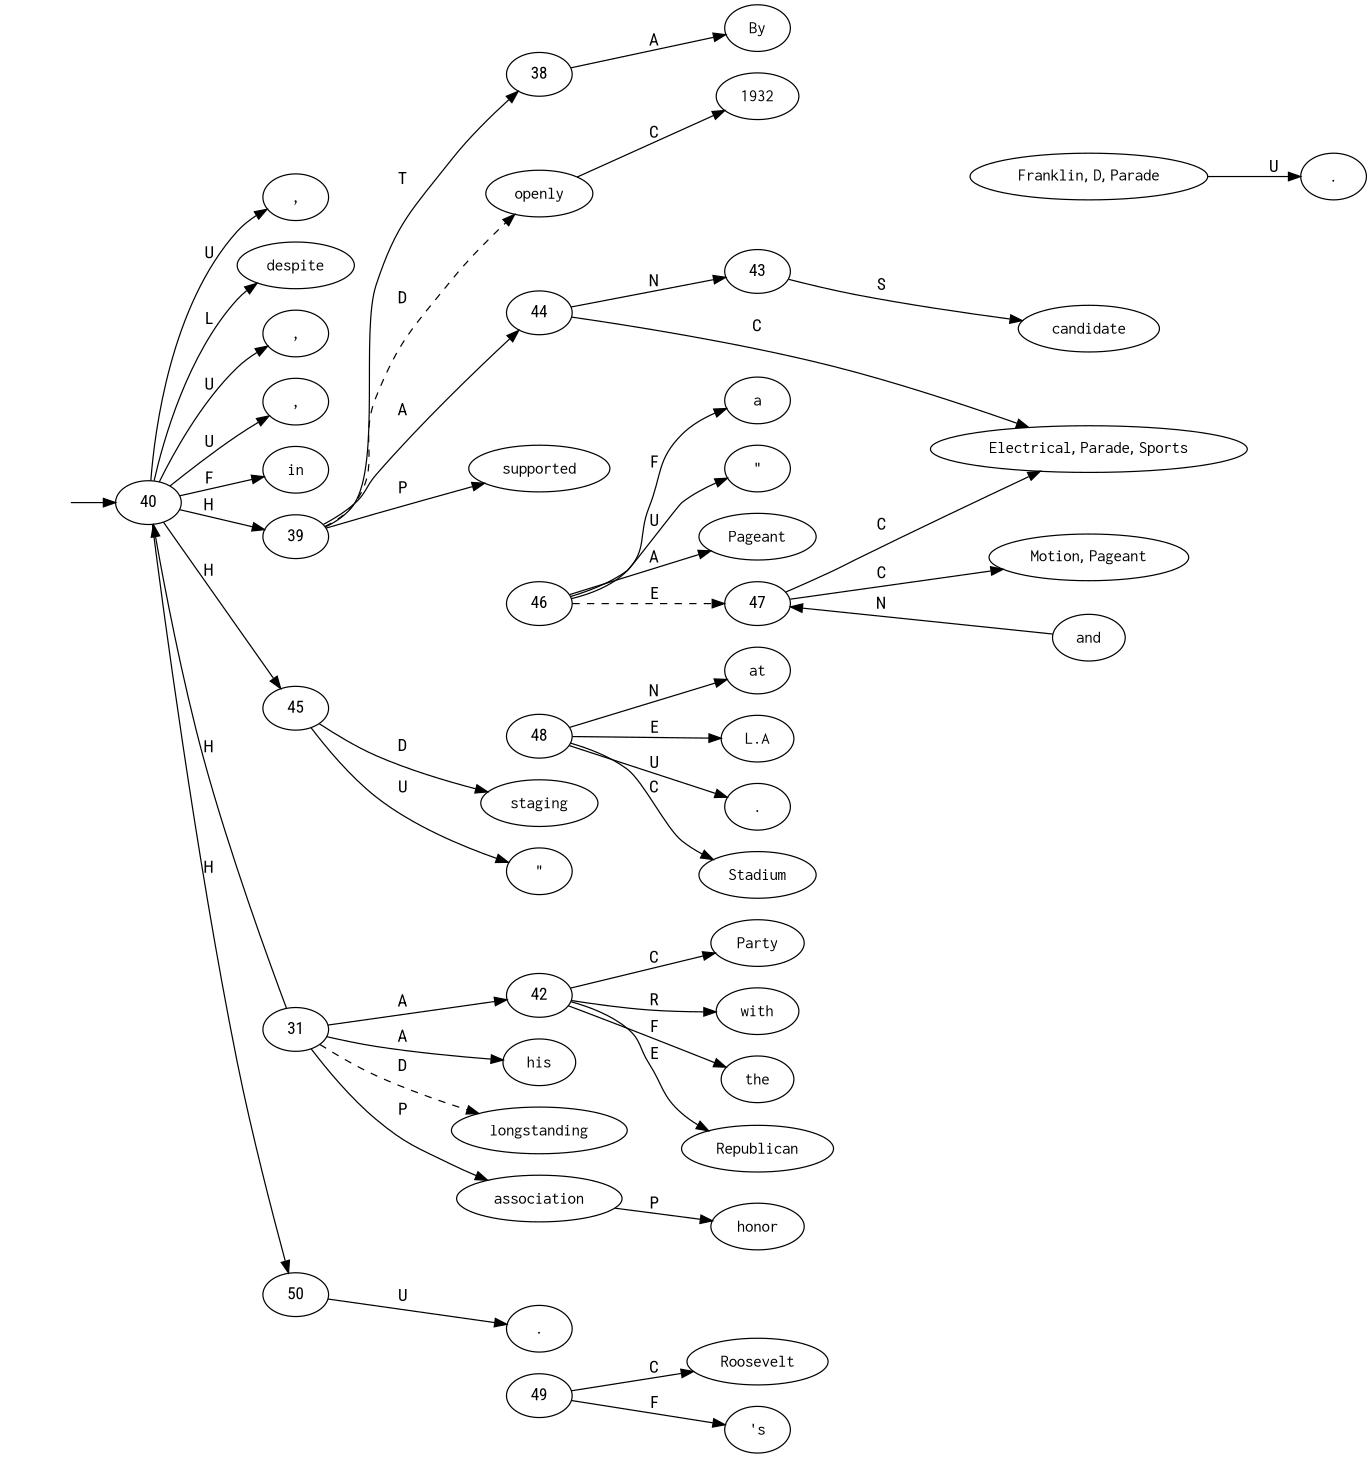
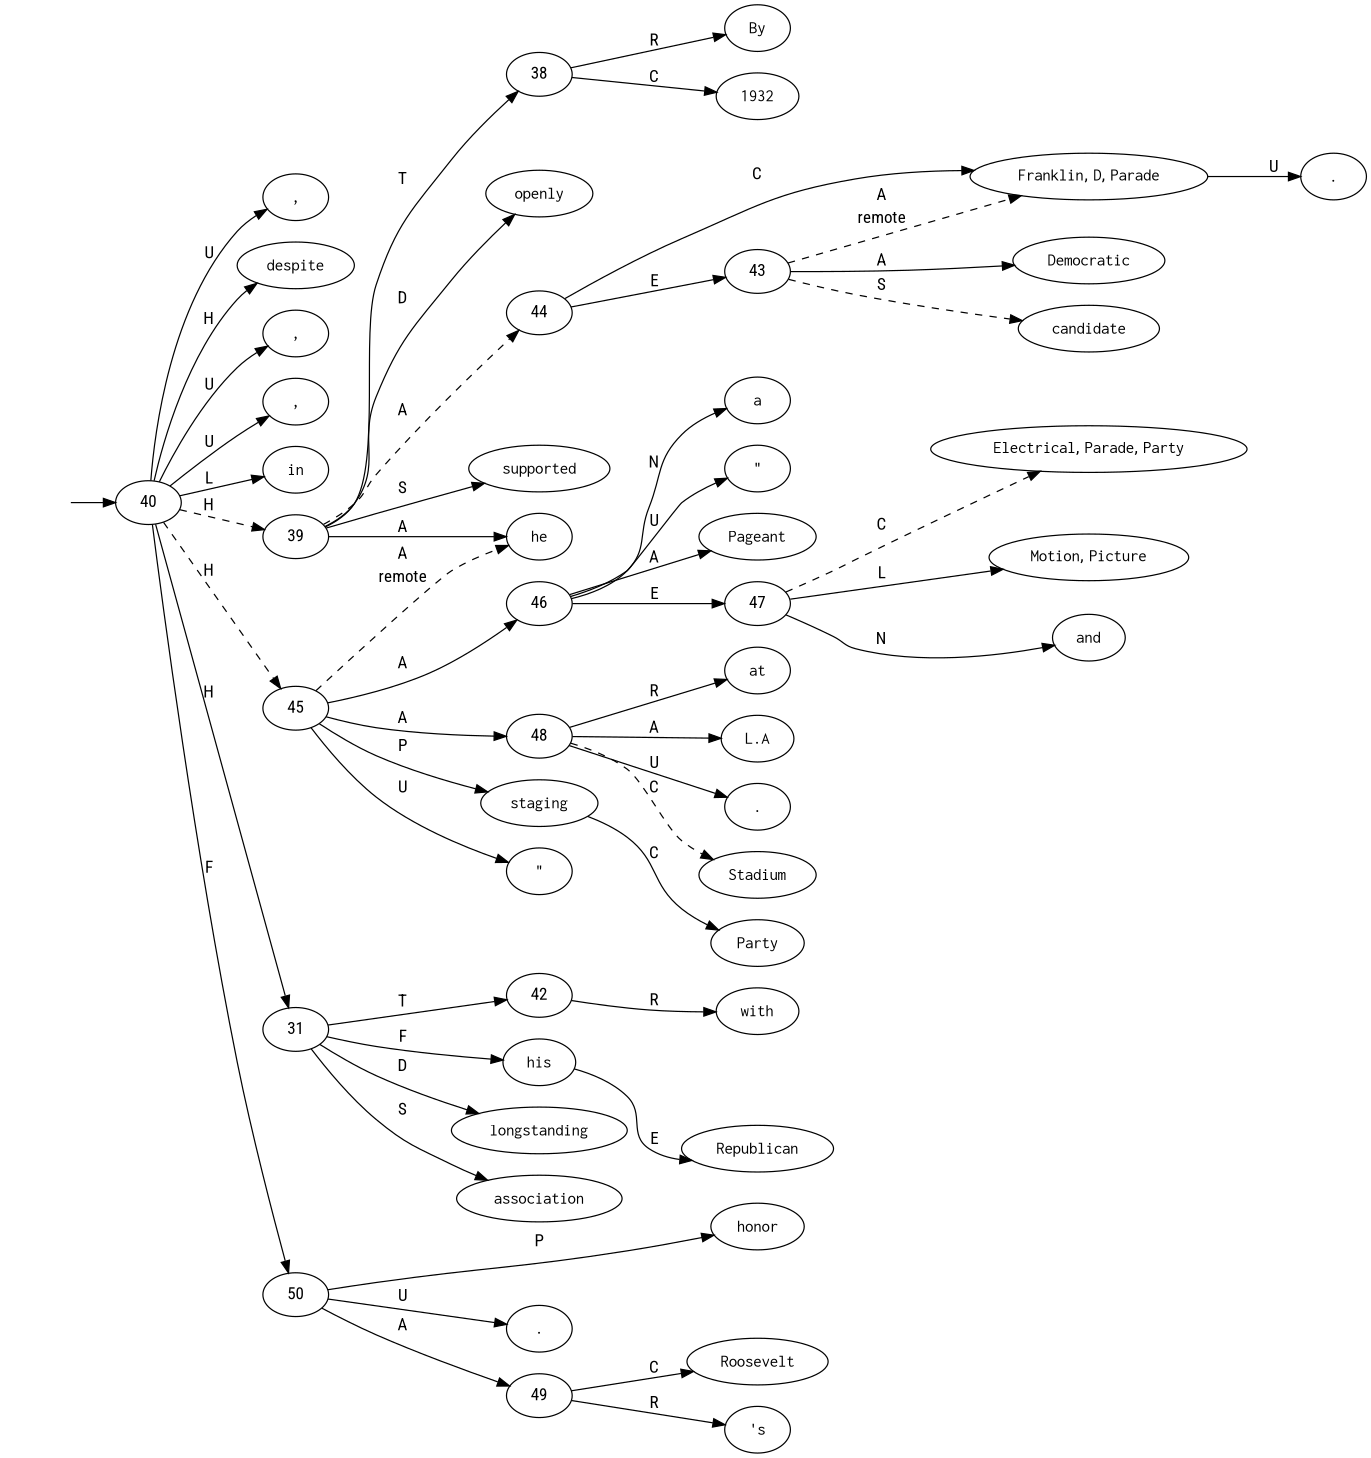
(654, 41) -> (654, 41)
(645, 146) -> (638, 84)
none -> (899, 231)
none -> (1089, 261)
(654, 282) -> (654, 282)
(899, 302) -> (899, 302)
(209, 320) -> (209, 320)
(797, 358) -> (755, 207)
(391, 365) -> (391, 365)
(416, 432) -> (416, 432)
(1164, 448) -> (1164, 448)
(654, 463) -> (654, 463)
(209, 479) -> (209, 479)
(403, 489) -> (403, 489)
(216, 518) -> (216, 518)
(907, 534) -> (907, 534)
none -> (539, 537)
(1118, 556) -> (1118, 556)
(882, 574) -> (882, 574)
(219, 600) -> (219, 600)
(642, 604) -> (642, 604)
(928, 621) -> (910, 657)
none -> (422, 676)
(654, 692) -> (654, 692)
(654, 728) -> (654, 728)
none -> (409, 732)
(403, 747) -> (403, 747)
(209, 776) -> (220, 760)
(644, 789) -> (644, 789)
(209, 868) -> (209, 868)
(637, 972) -> (652, 866)
(403, 1002) -> (403, 1002)
(403, 1037) -> (403, 1037)
(643, 1053) -> (635, 1110)
(758, 1079) -> none
(391, 1082) -> (391, 1082)
(403, 1110) -> (403, 1110)
(657, 1214) -> (515, 1266)
none -> (408, 1348)
(654, 1404) -> (654, 1404)
